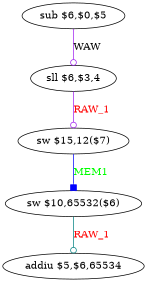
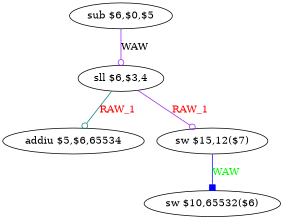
(91, 172) -> (226, 172)
(73, 232) -> (99, 107)
